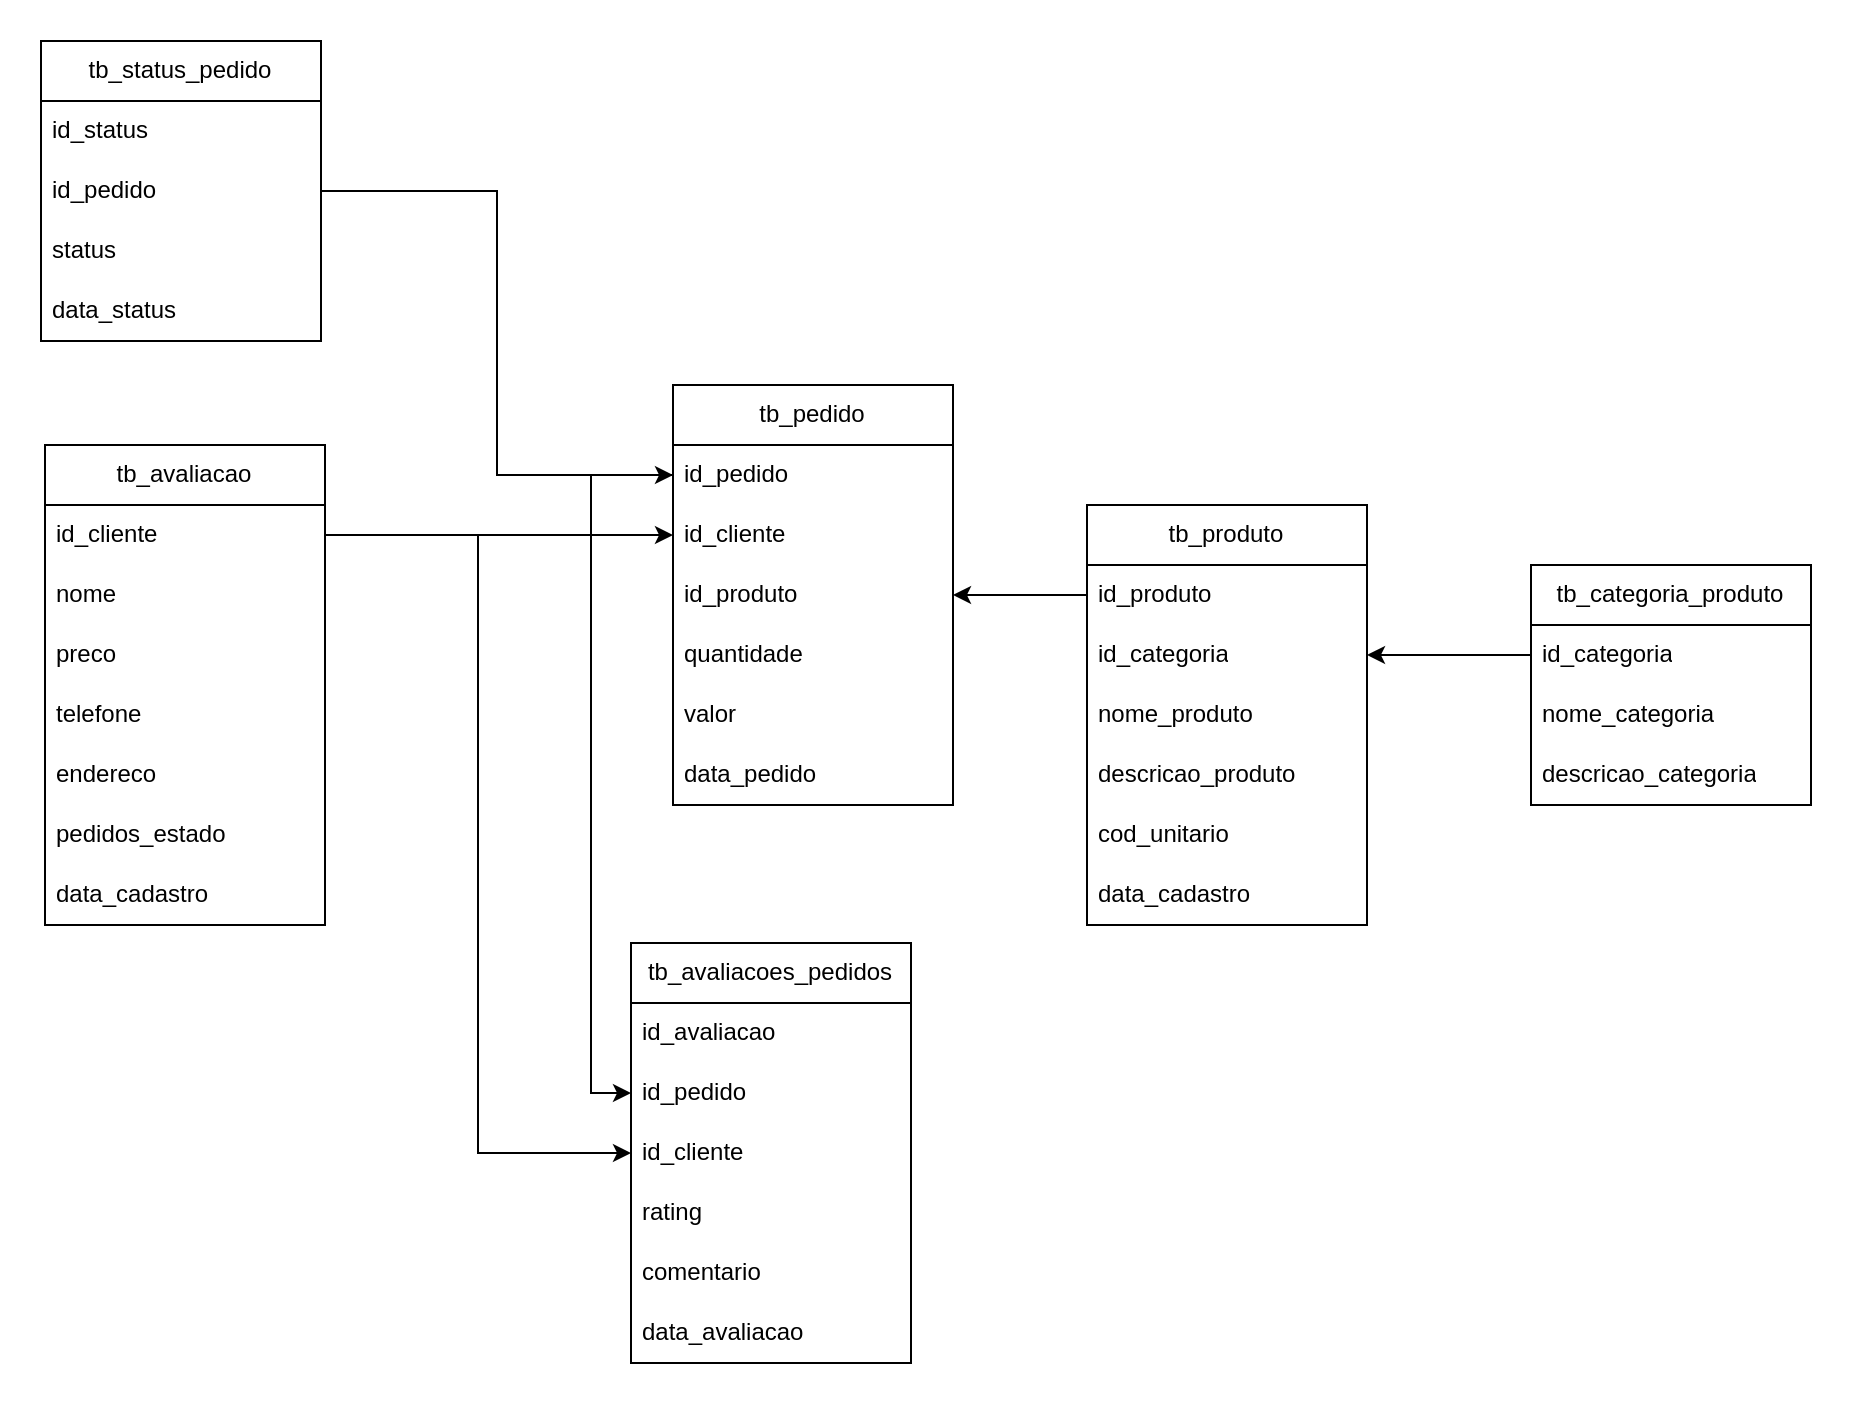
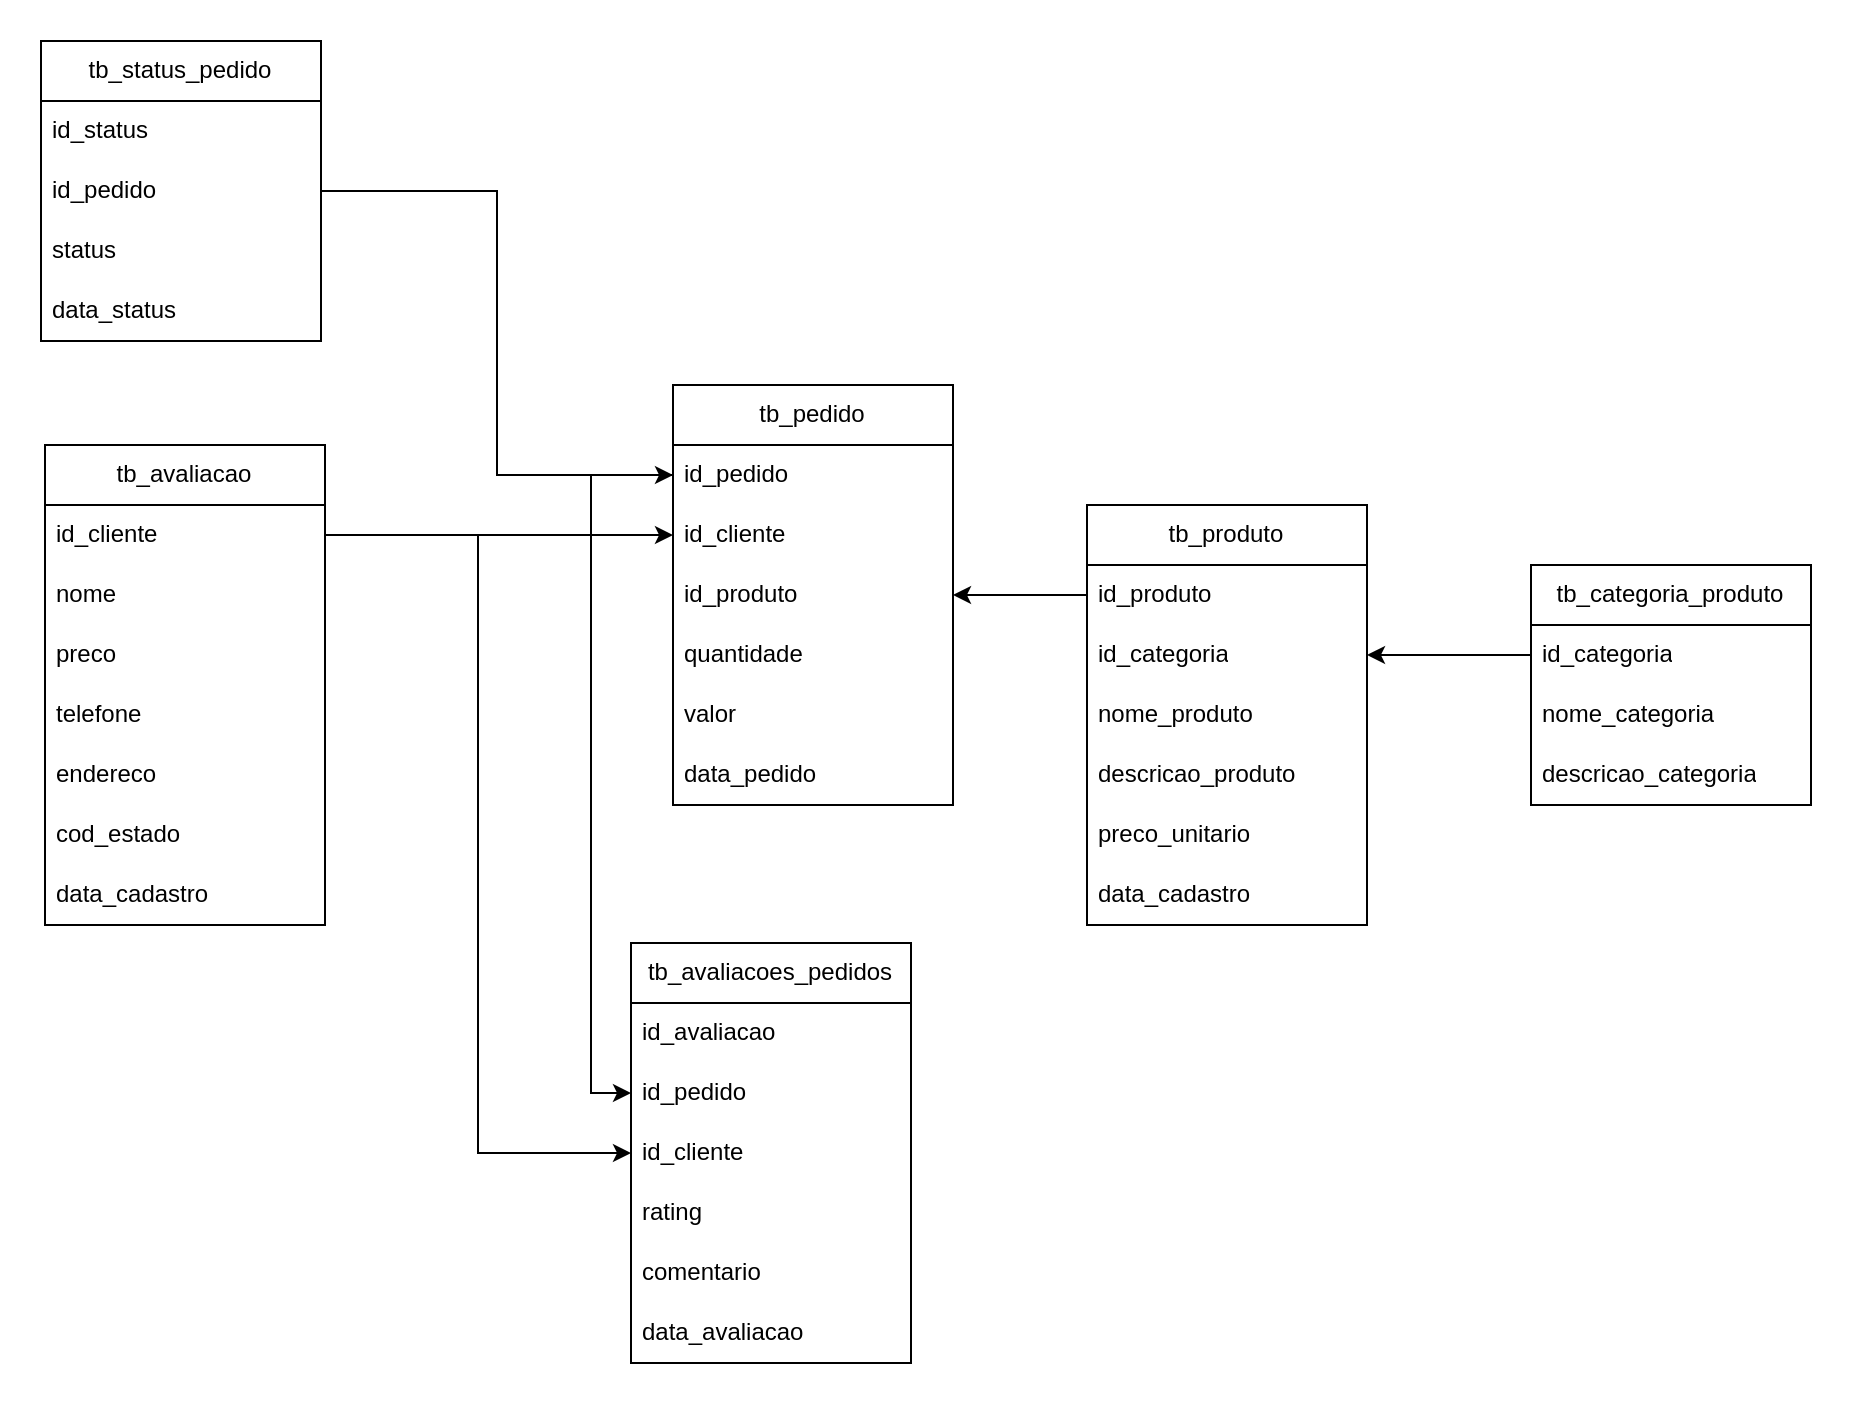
(148, 835) -> (124, 835)
(1173, 835) -> (1187, 835)
